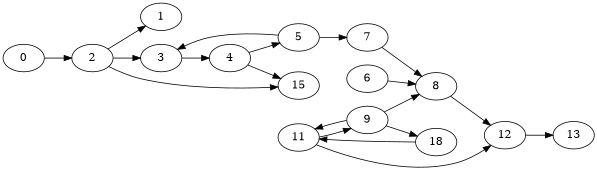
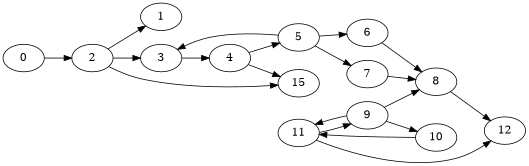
none -> (329, 35)
(574, 135) -> none
(436, 142) -> (436, 138)
